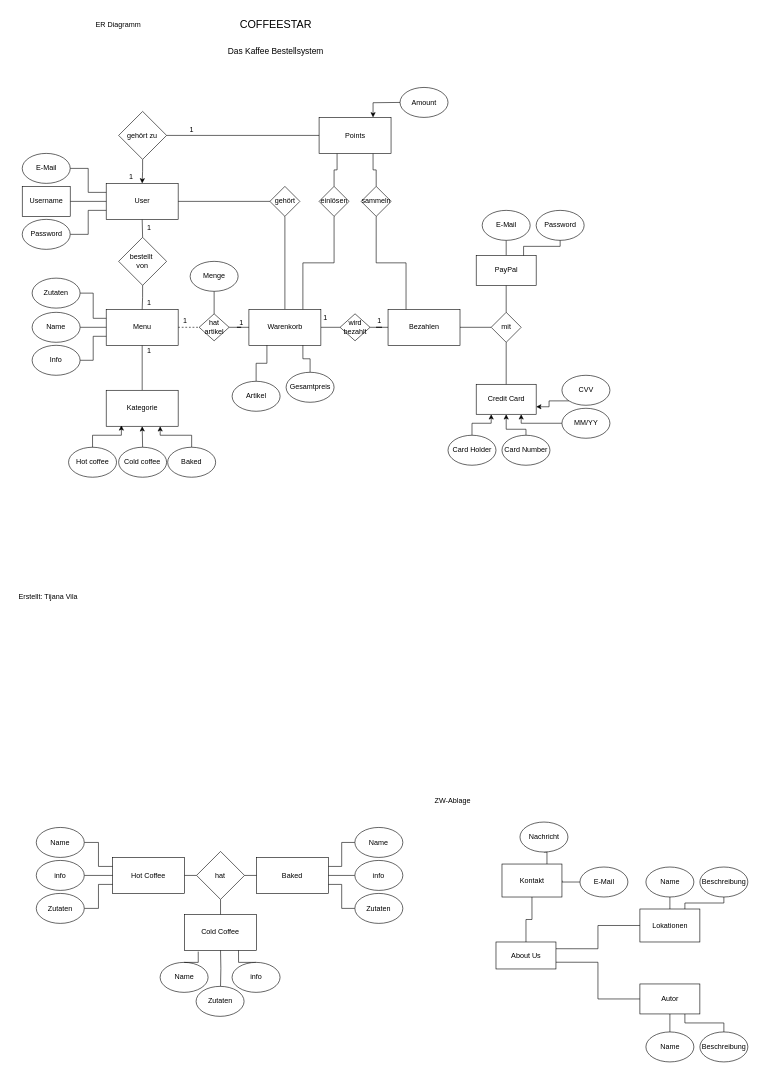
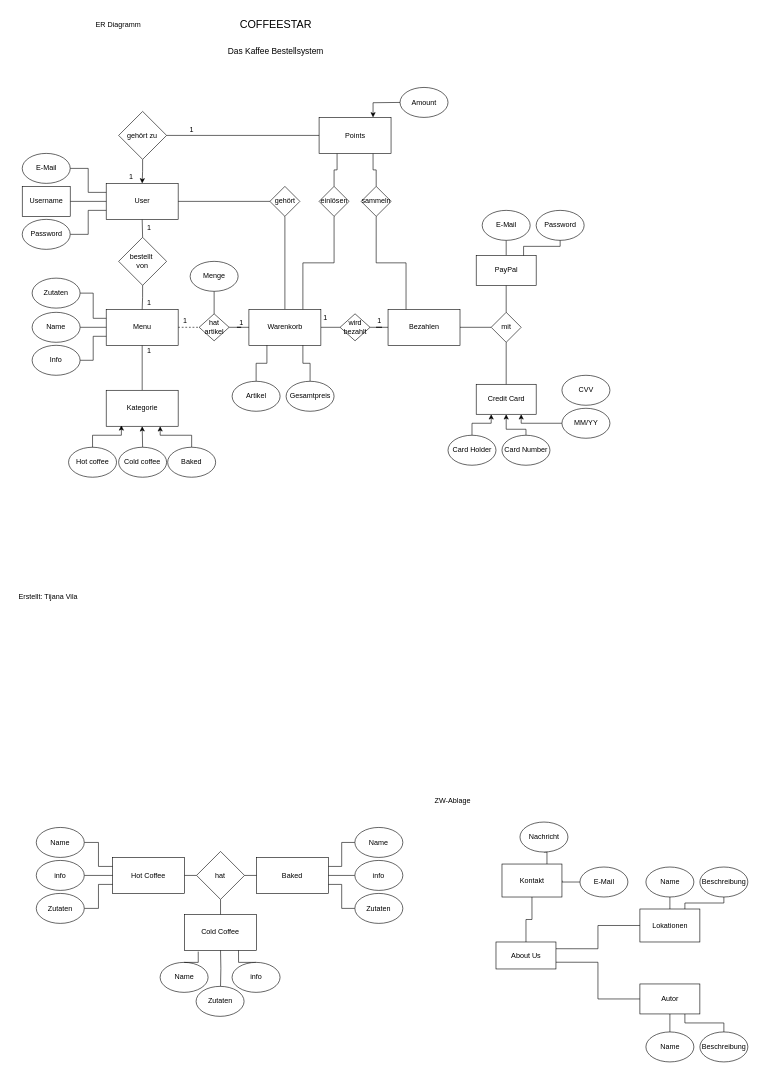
(310, 387) -> (310, 396)
(546, 407) -> none
